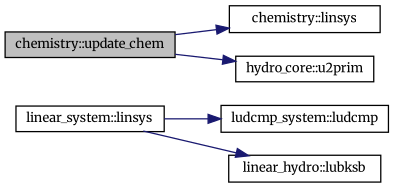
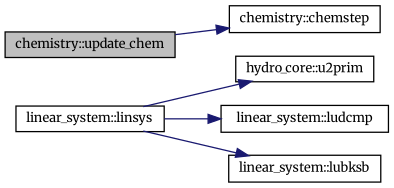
(305, 19) -> (305, 19)
(199, 57) -> (191, 95)
(305, 119) -> (305, 119)
(305, 169) -> (305, 169)
